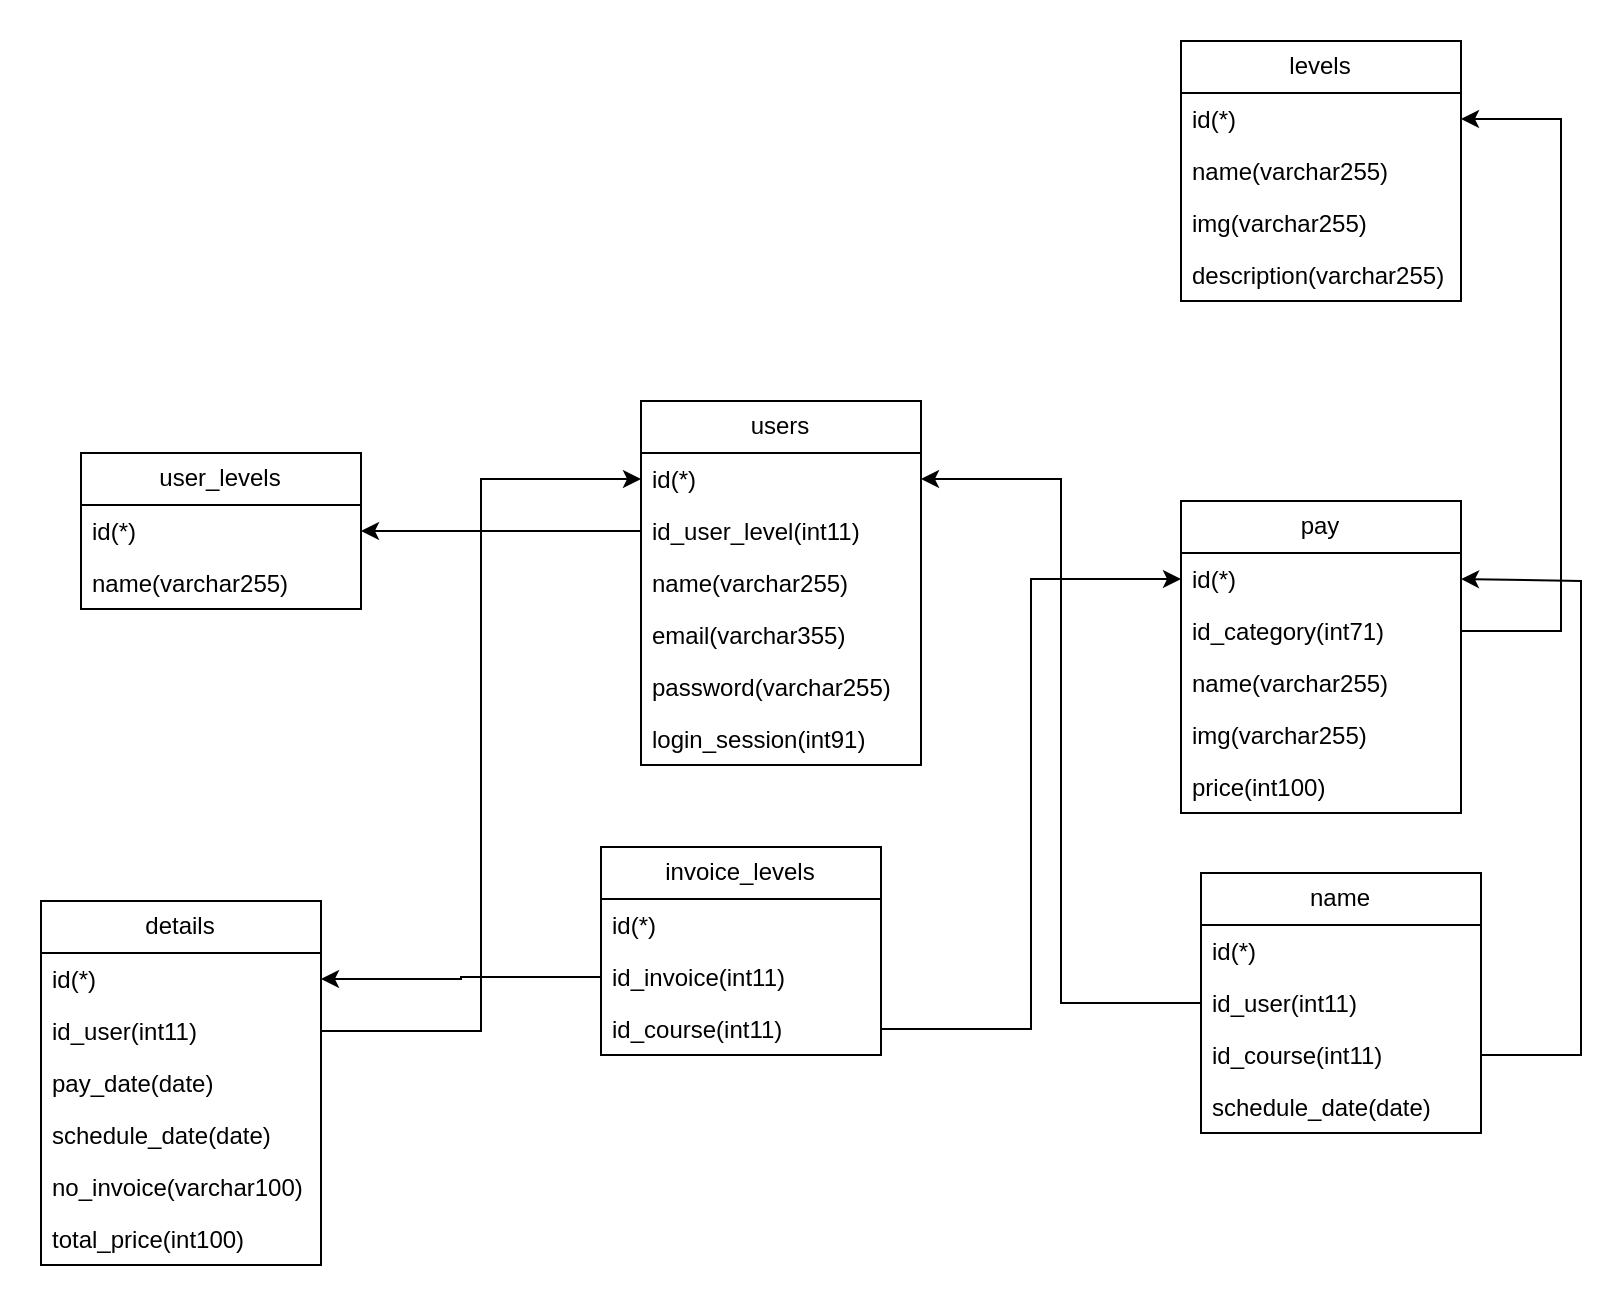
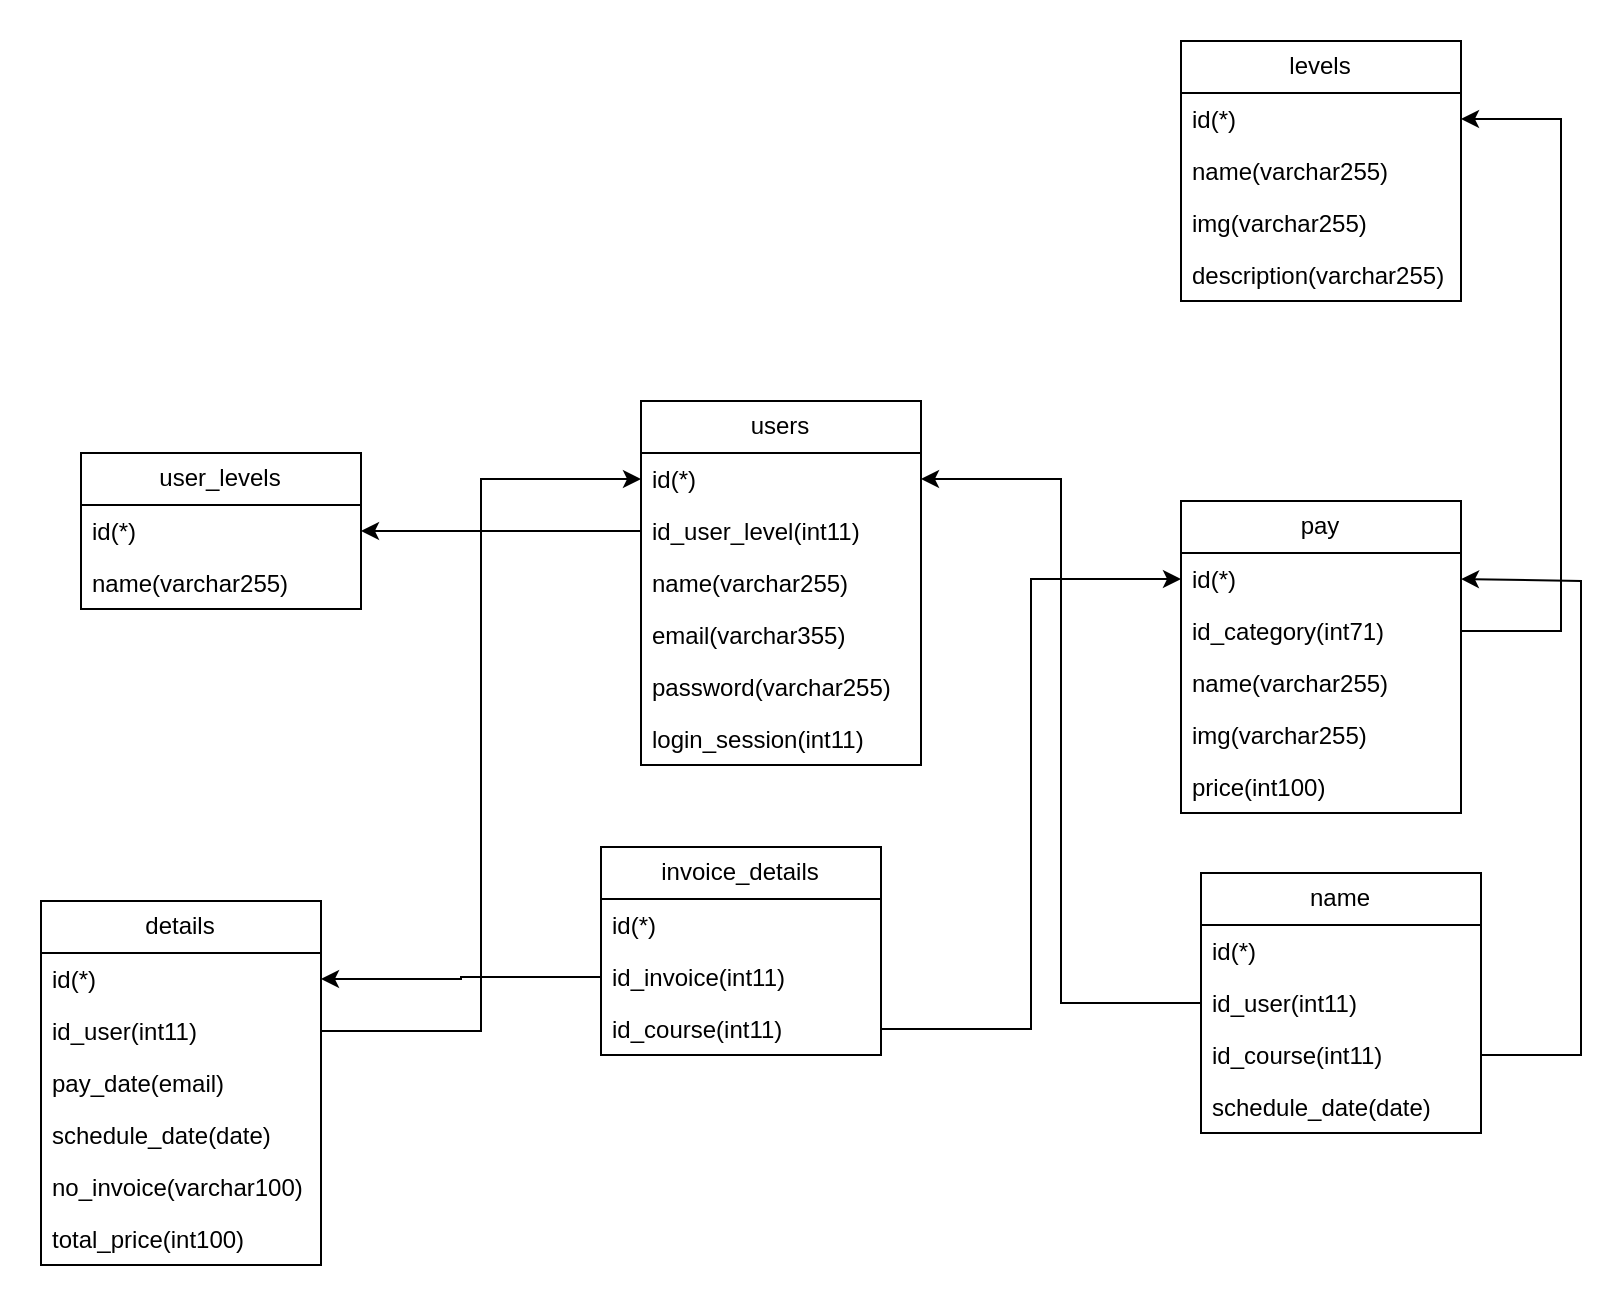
(775, 741) -> (775, 741)
(741, 873) -> (741, 873)
(147, 1085) -> (148, 1085)
